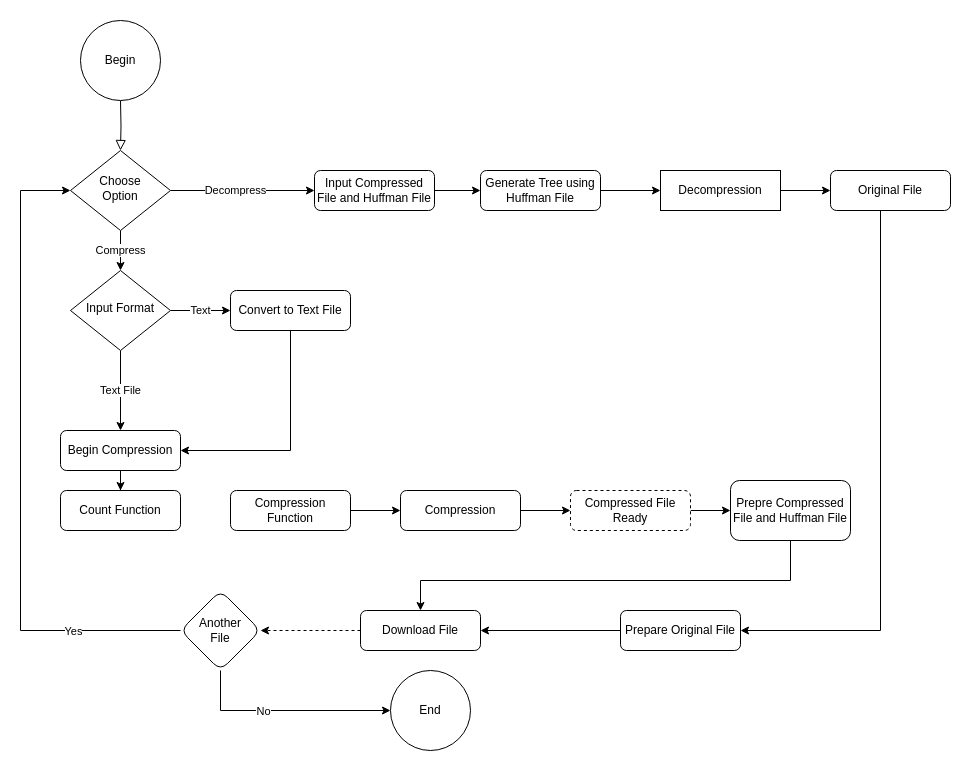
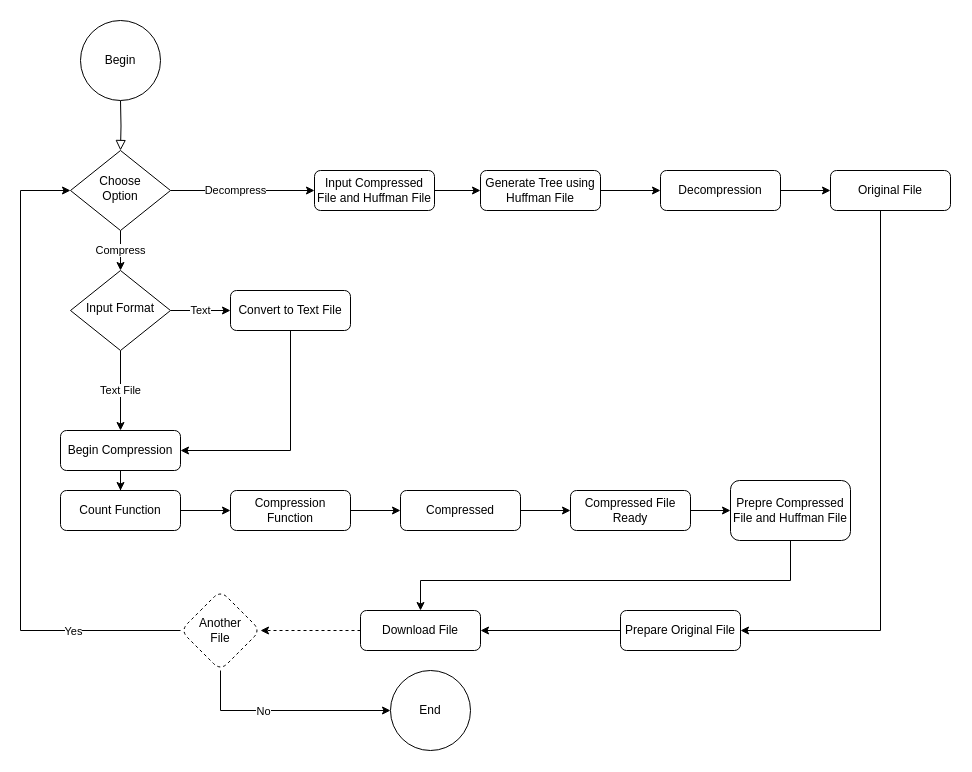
(721, 191) -> (721, 191)
none -> (202, 511)
(461, 511) -> (461, 511)
(631, 511) -> (631, 511)
(221, 631) -> (221, 631)
